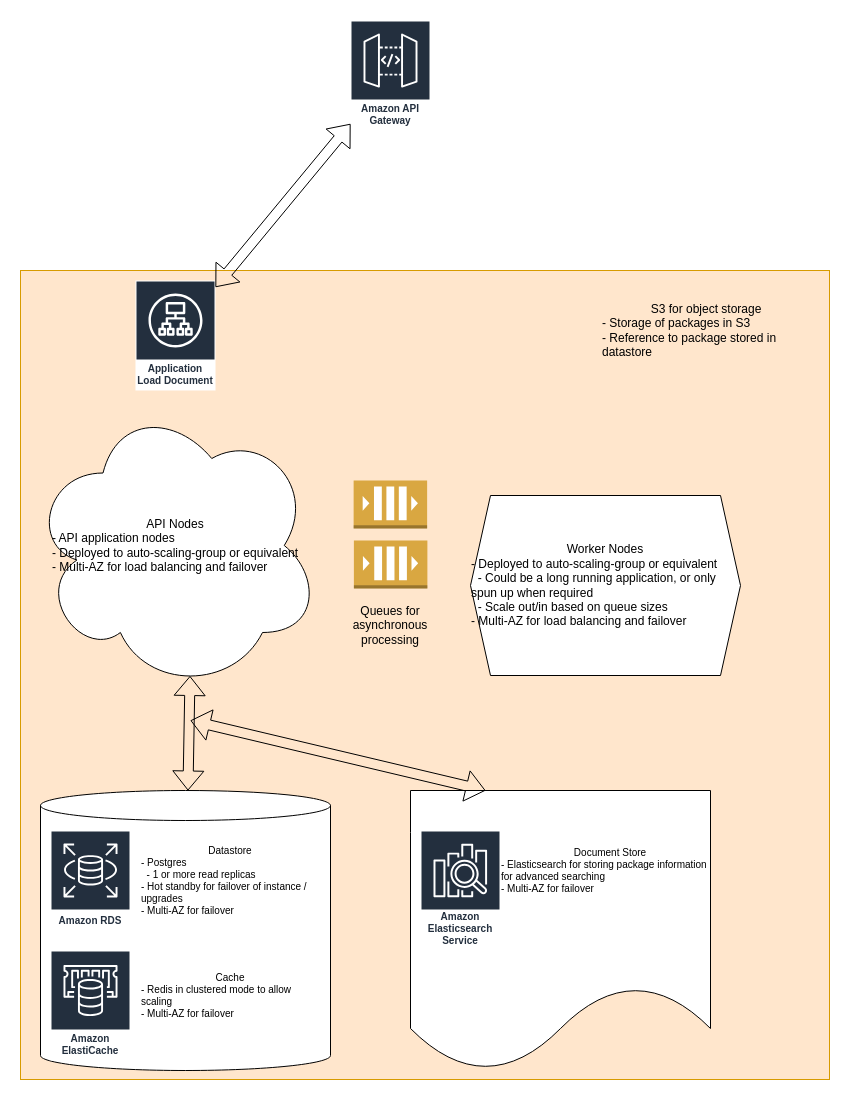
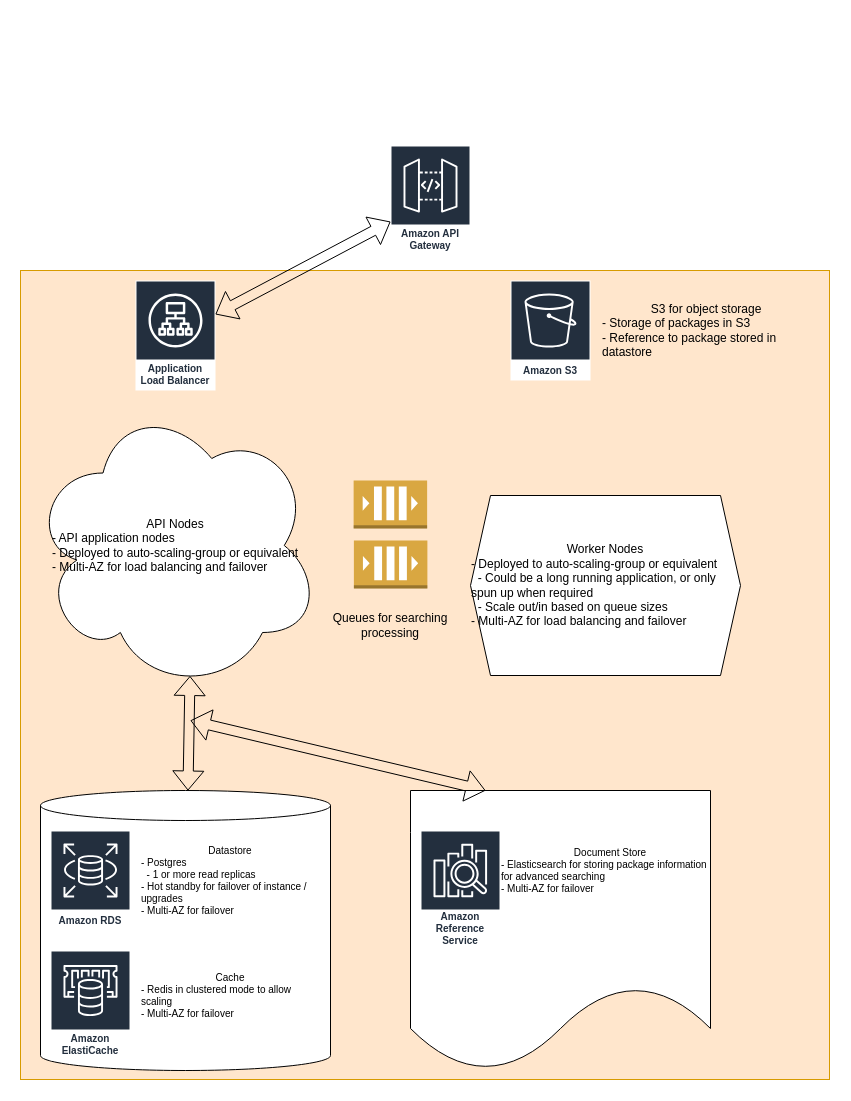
(391, 76) -> (431, 201)
none -> (551, 331)
(176, 375) -> (176, 375)
(391, 626) -> (391, 626)
(461, 935) -> (461, 935)
